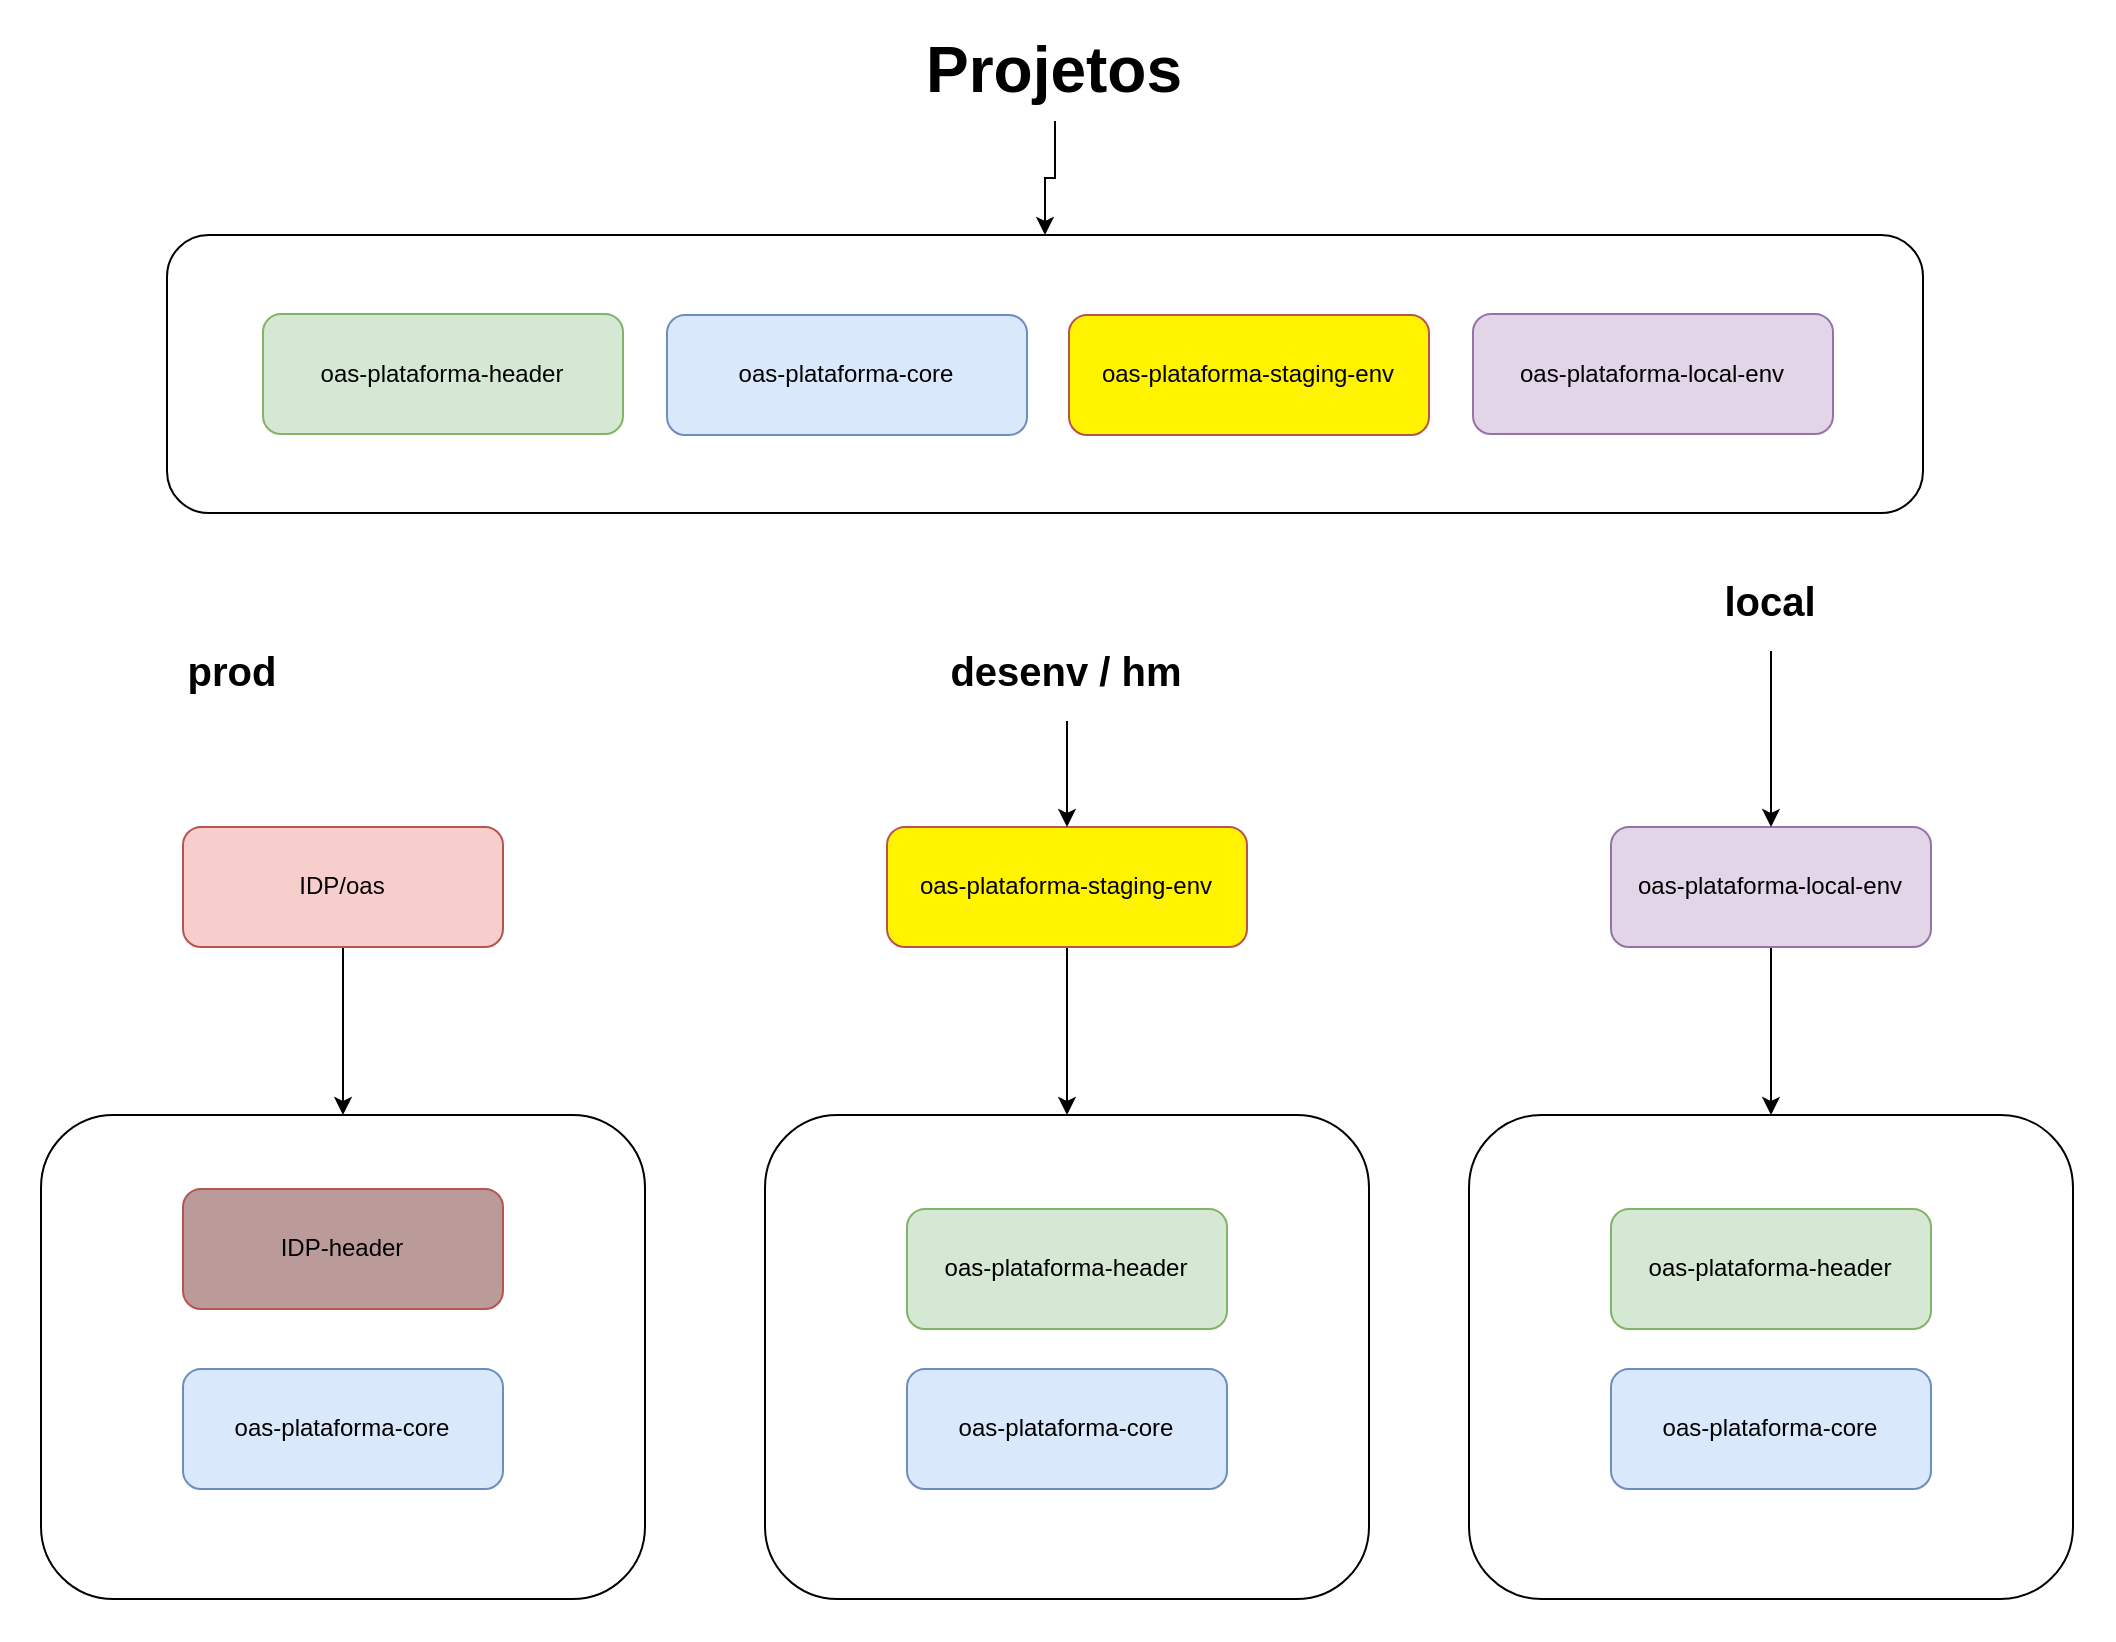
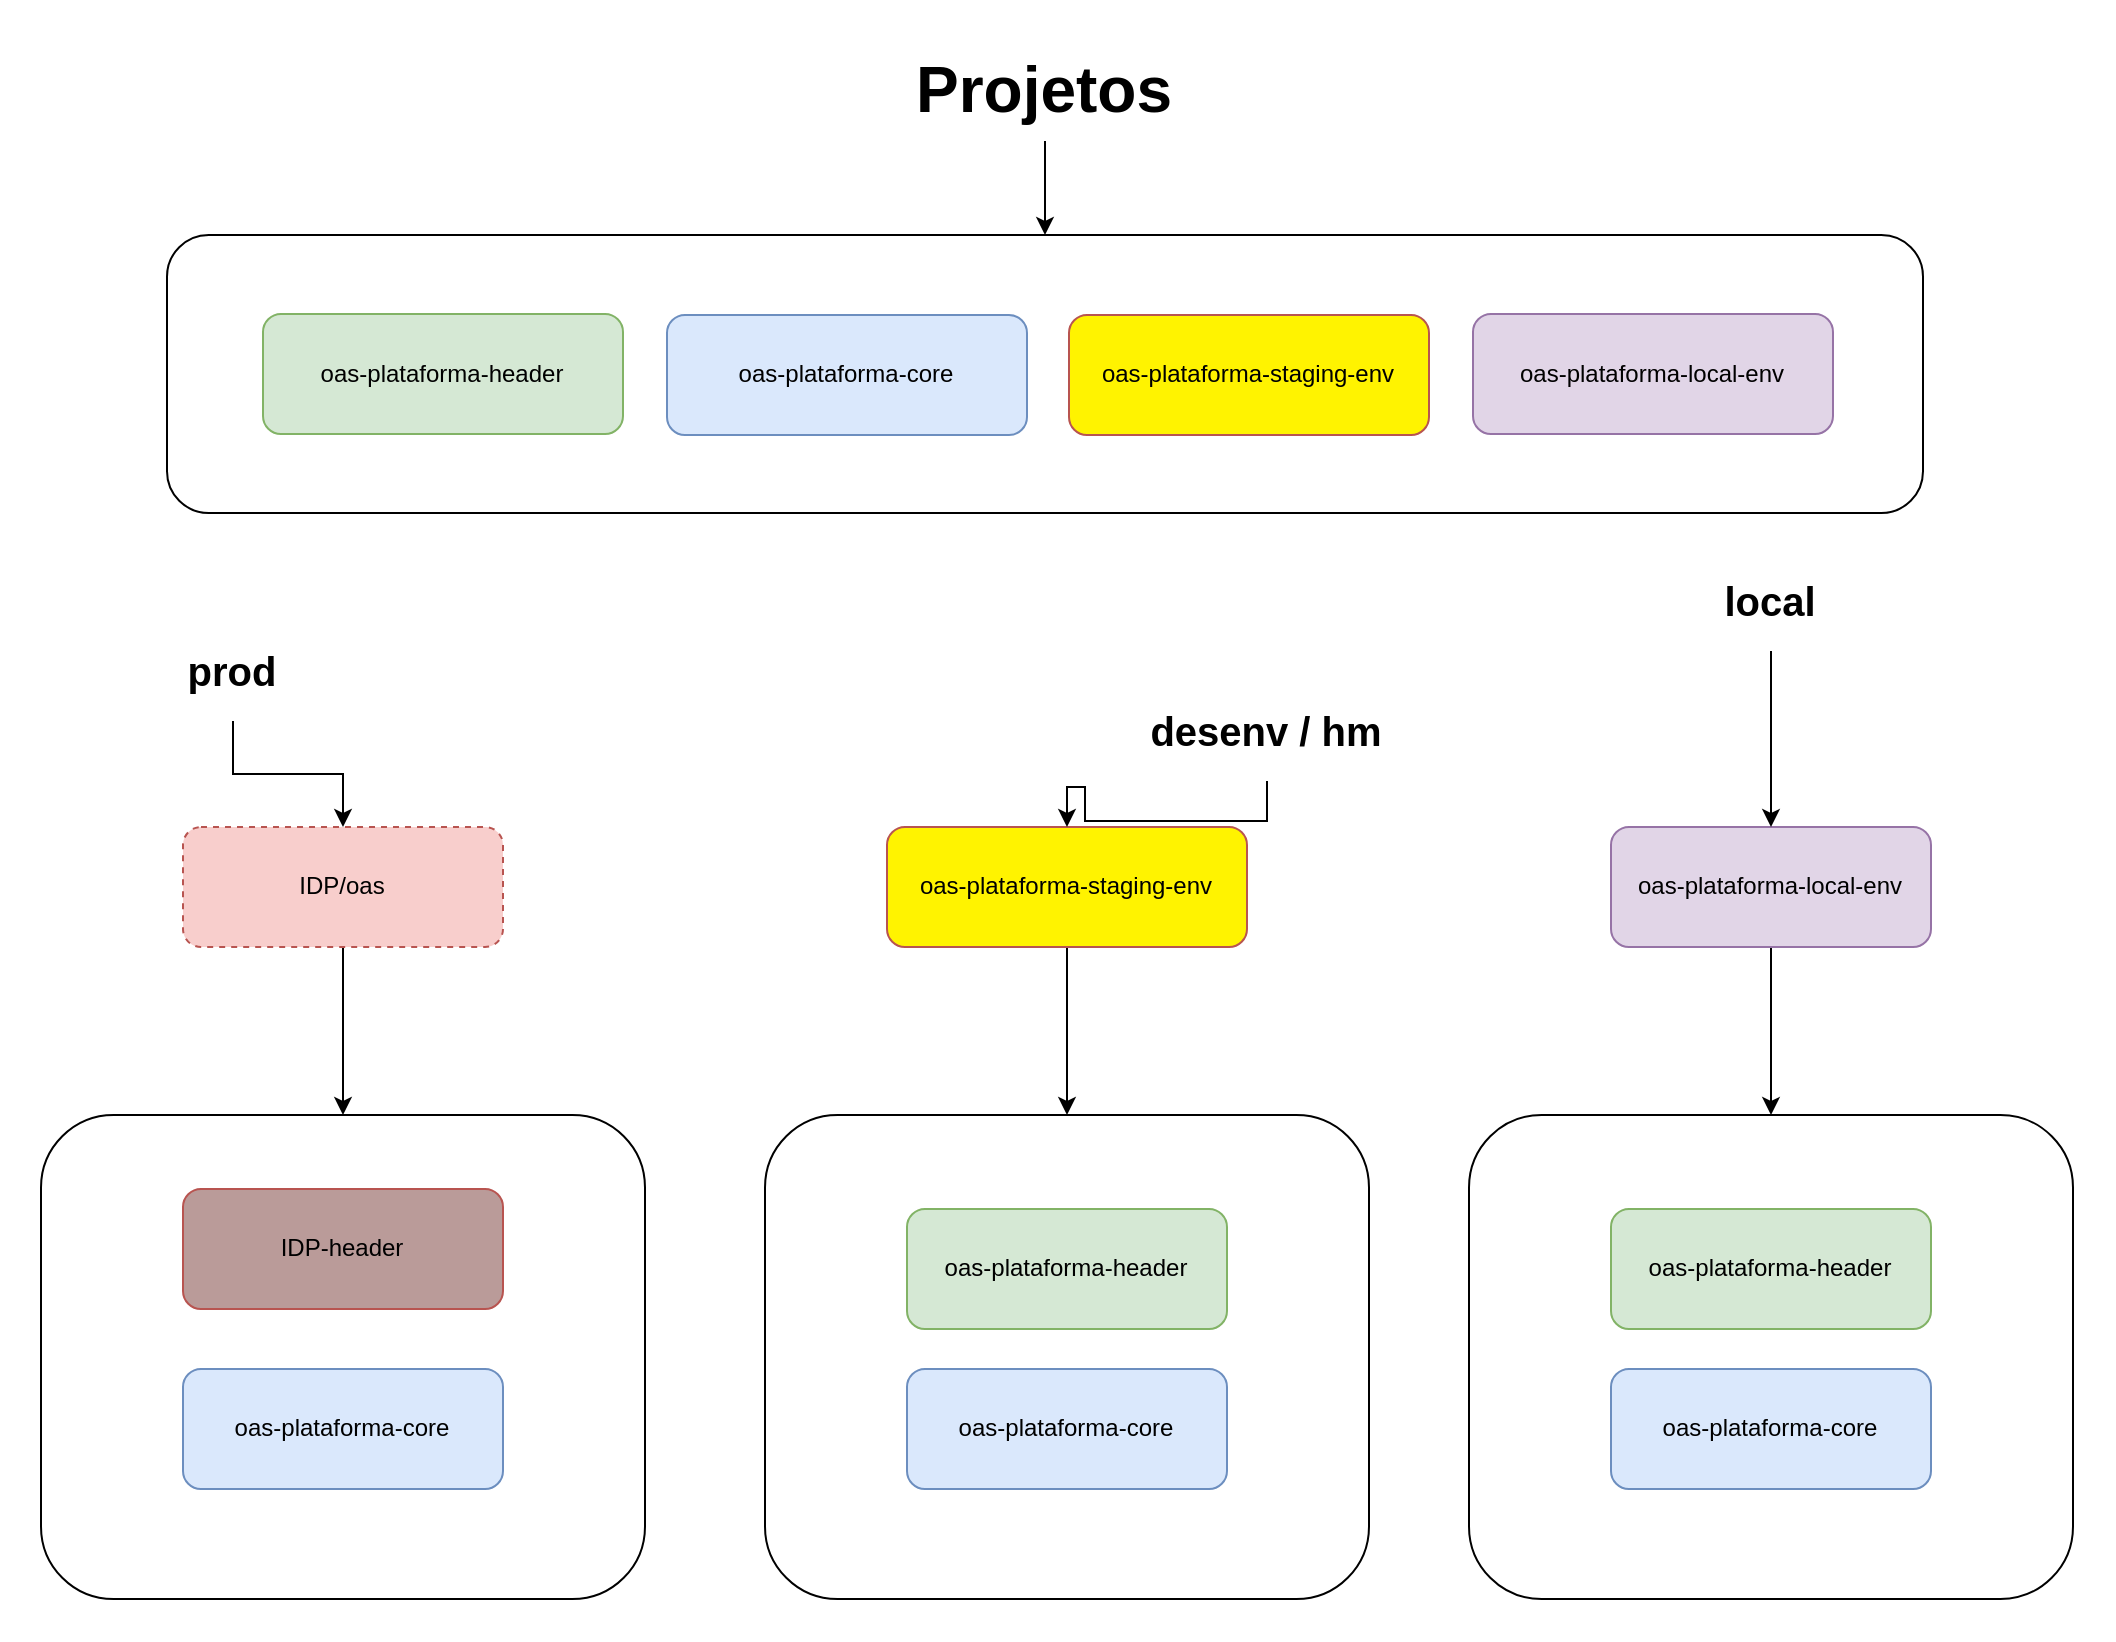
(1055, 71) -> (1045, 91)
(1067, 671) -> (1267, 731)
none -> (281, 774)
(343, 887) -> (343, 887)
